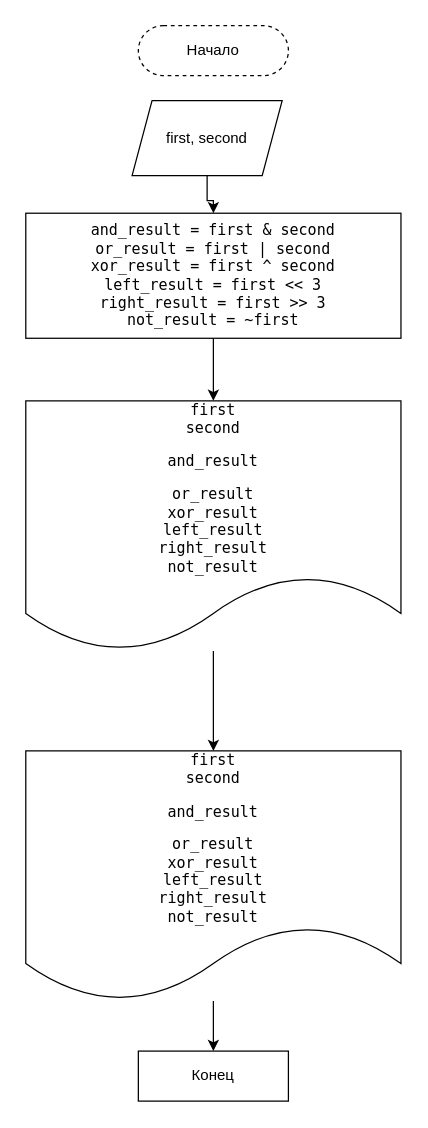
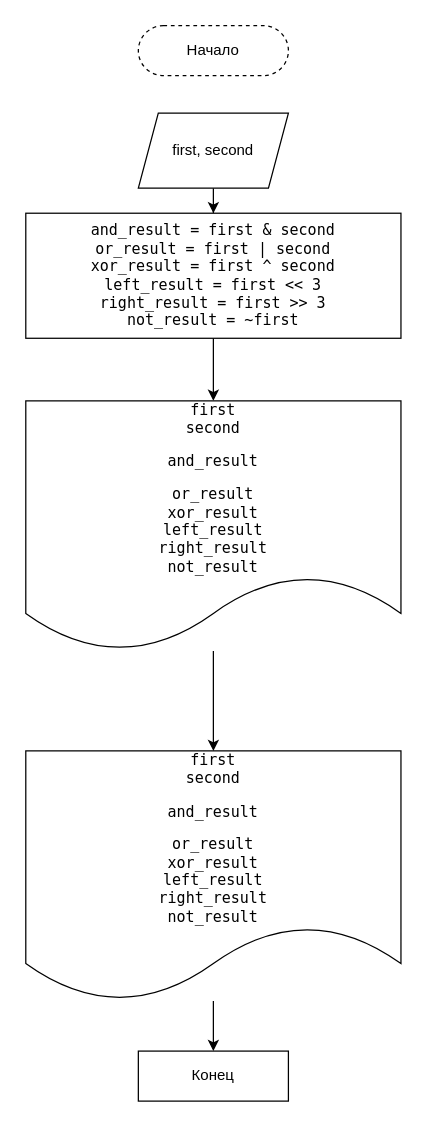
(207, 138) -> (213, 151)
